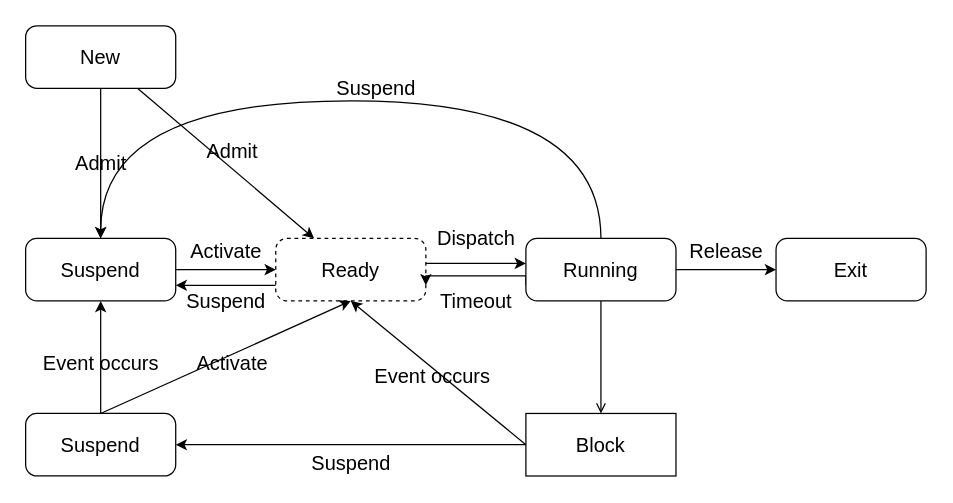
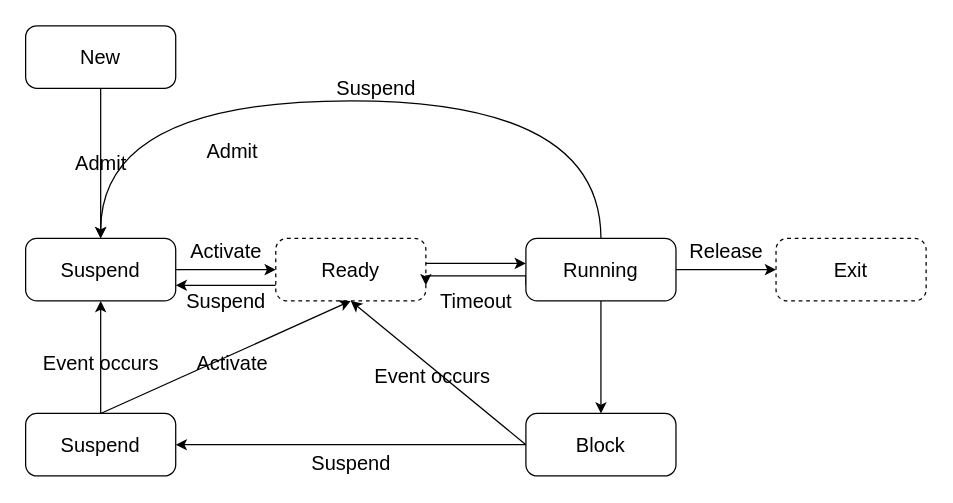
(222, 160) -> none
(476, 238) -> none
(851, 269) -> (851, 269)
(601, 405) -> (601, 403)
(601, 444) -> (601, 444)
